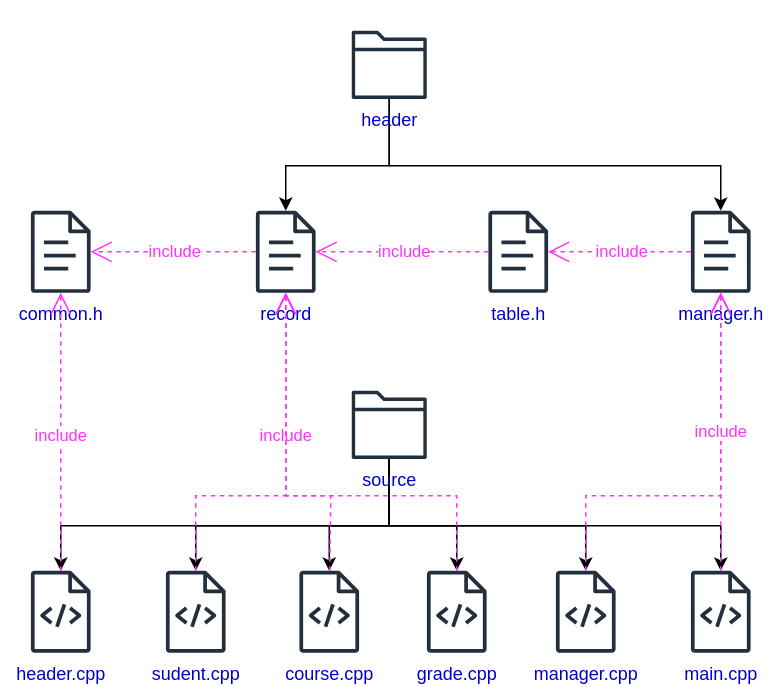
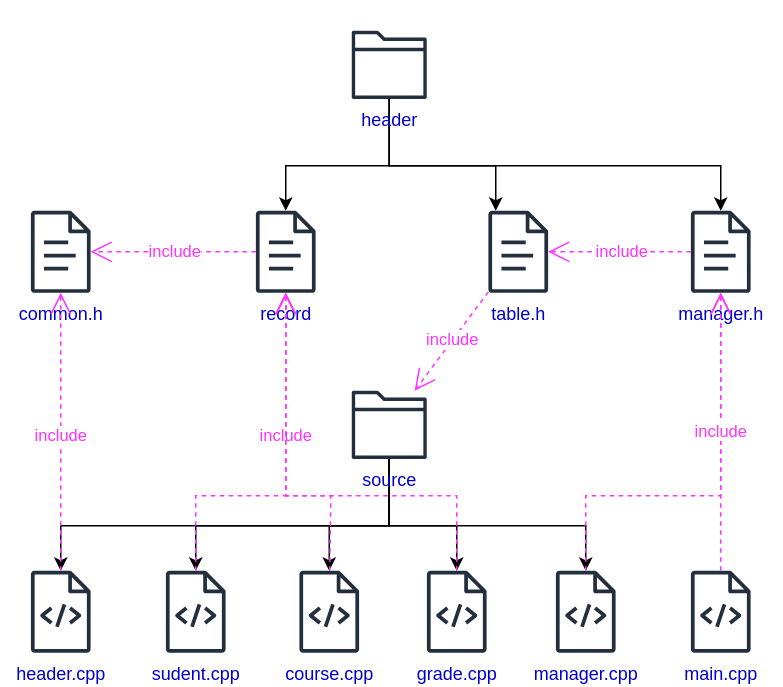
none -> (496, 184)
(404, 252) -> (453, 340)
(652, 526) -> none
